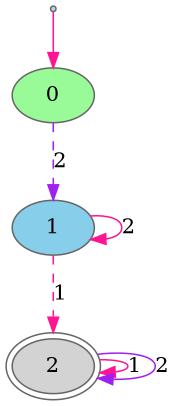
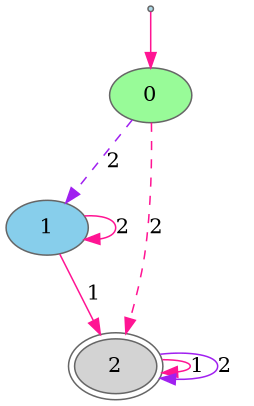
none -> (148, 222)
(53, 286) -> (77, 287)
